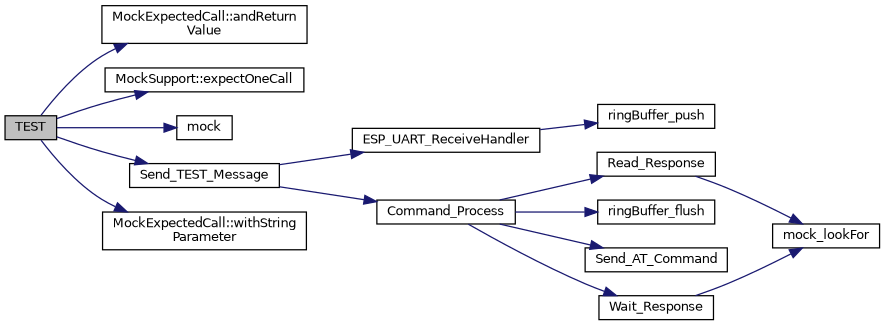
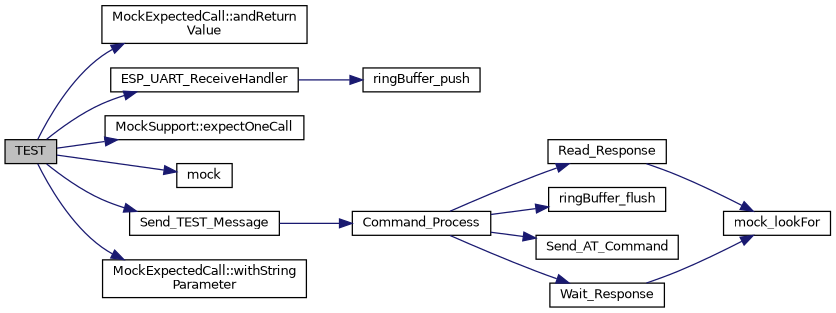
(315, 159) -> (83, 113)
